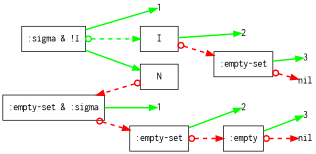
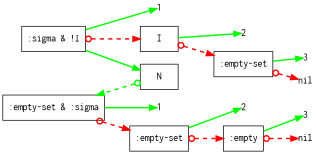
(112, 39) -> (112, 39)
(119, 88) -> (119, 88)
